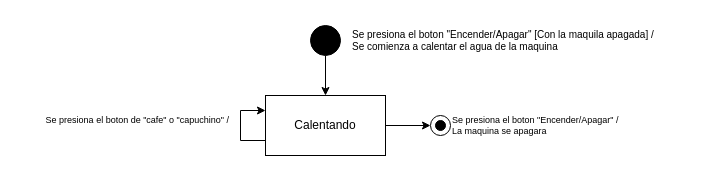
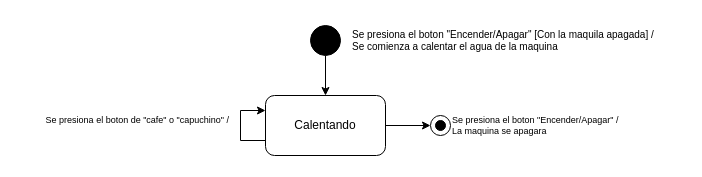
(326, 126) -> (326, 126)
